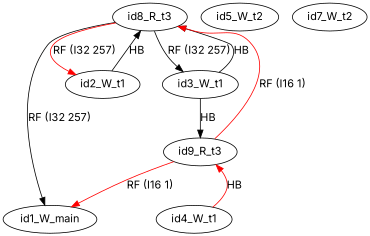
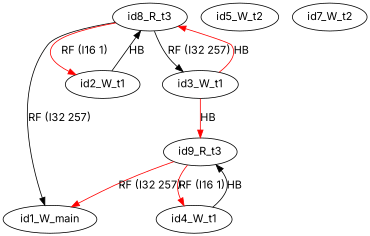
(224, 42) -> (224, 42)
(85, 51) -> (85, 51)
(259, 63) -> (178, 181)
(200, 114) -> (200, 114)
(150, 186) -> (150, 186)
(226, 190) -> (226, 190)
